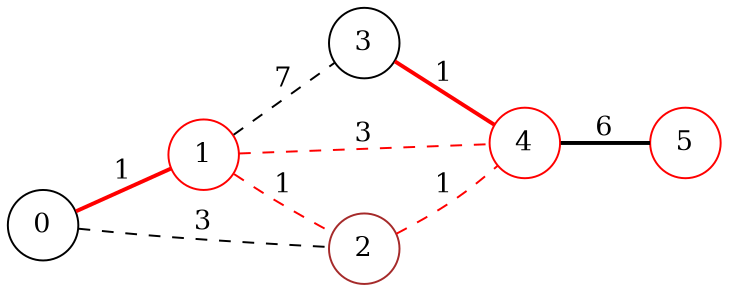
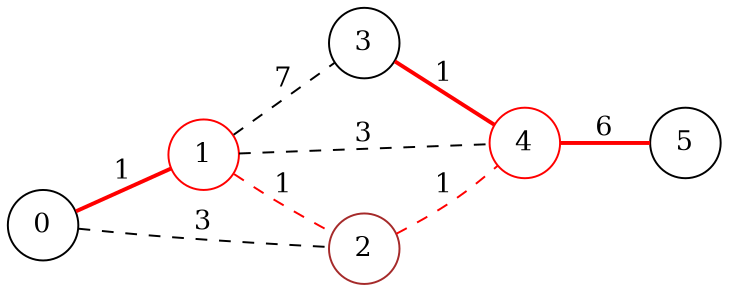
(605, 143) -> (605, 143)
(685, 143) -> (685, 143)
(364, 149) -> (364, 149)
